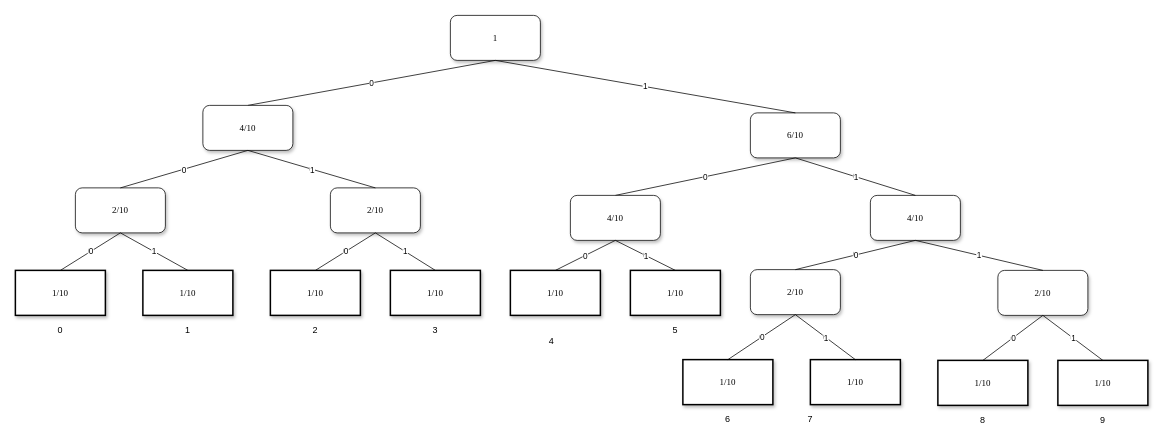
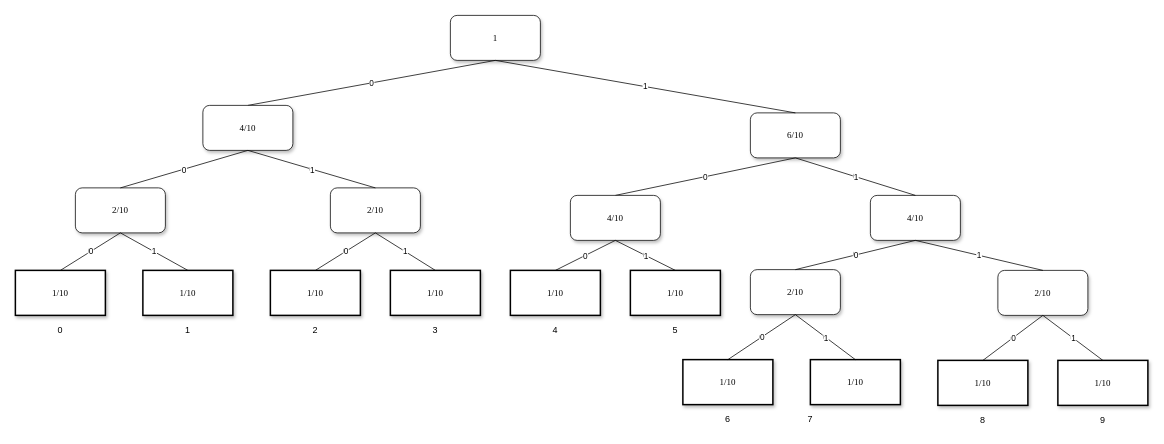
(552, 342) -> (555, 330)
